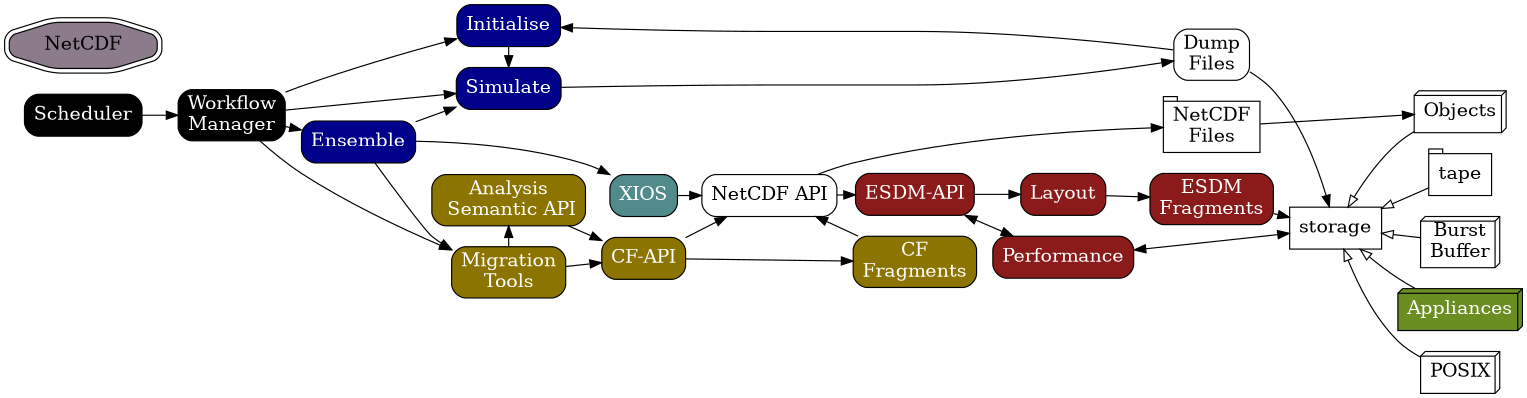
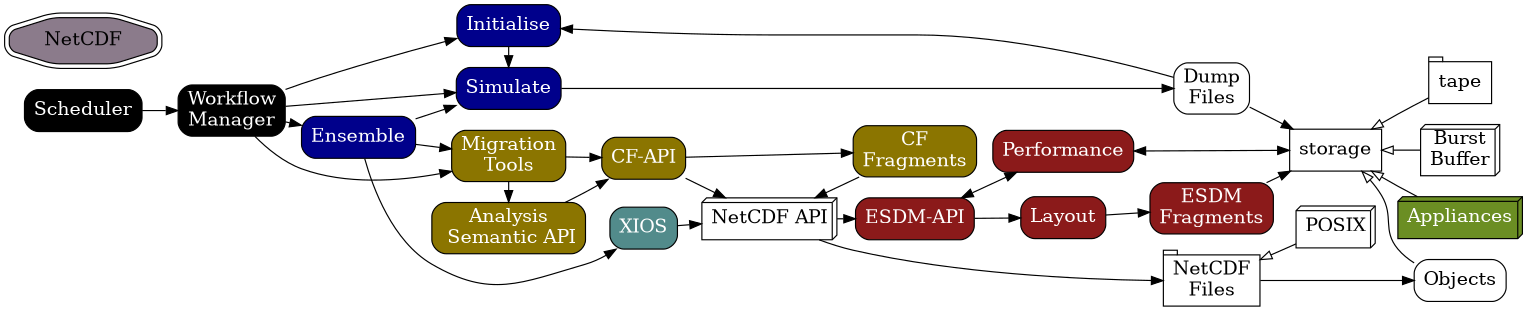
(1460, 112) -> (1460, 280)
(769, 196) -> (769, 219)
(1377, 315) -> (1283, 249)
